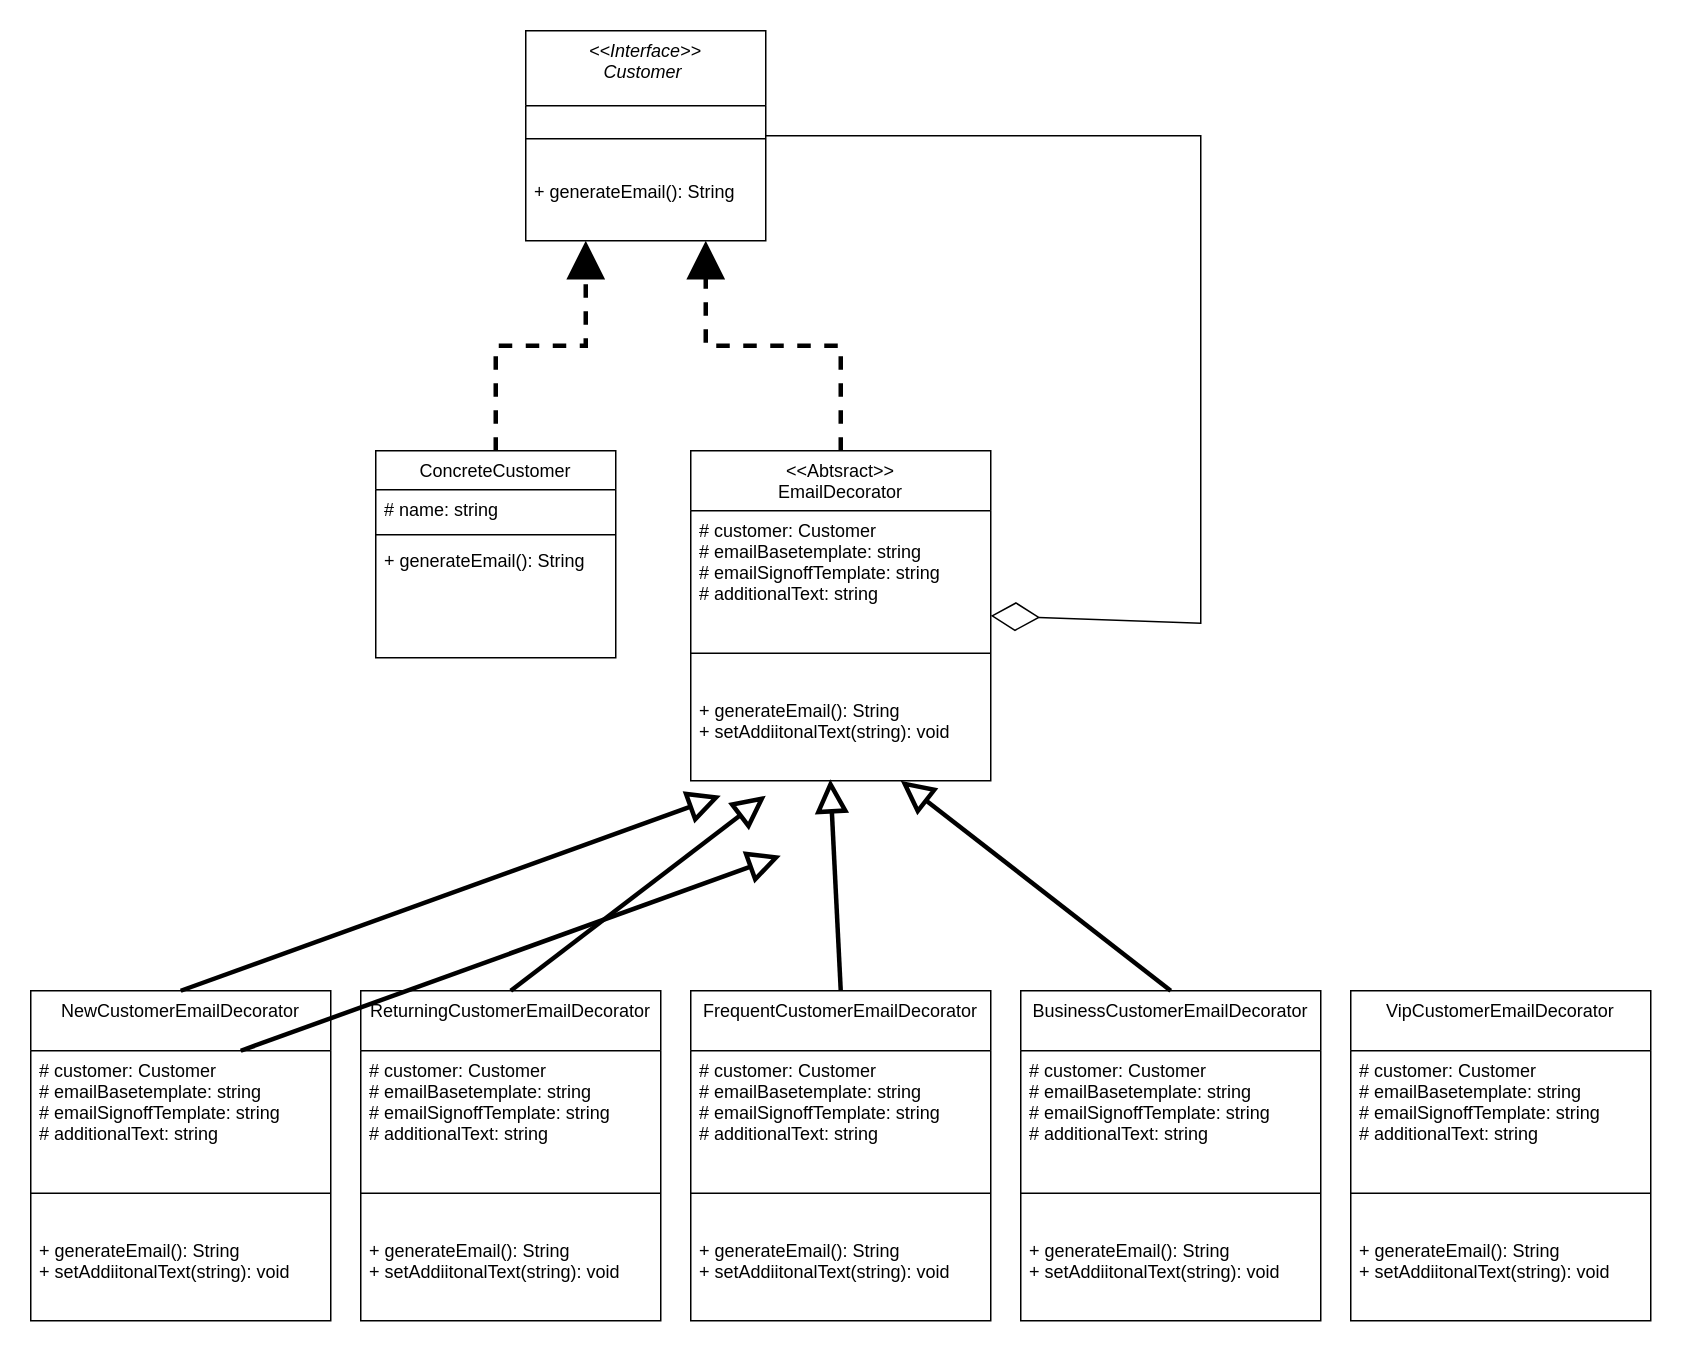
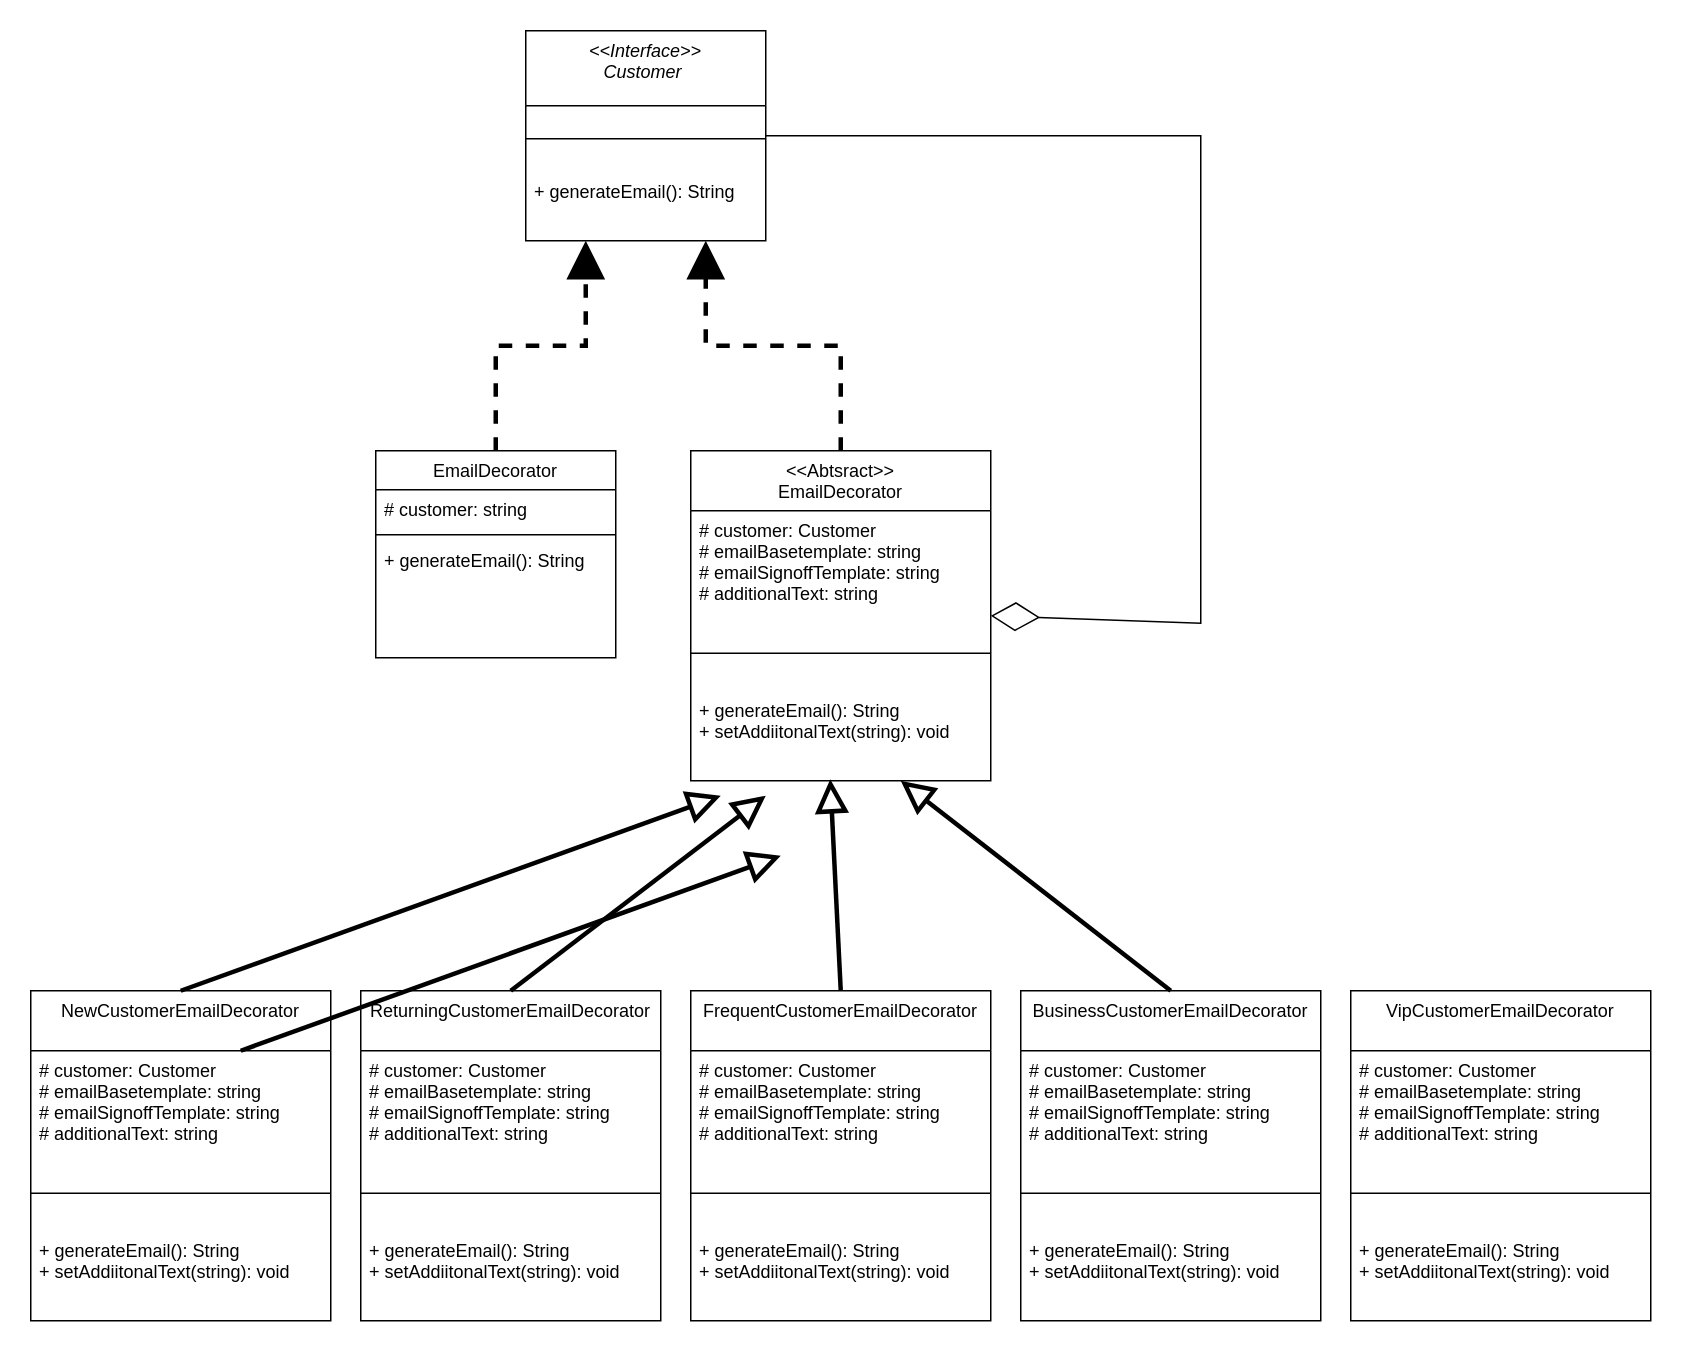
(495, 471) -> (495, 471)
(445, 510) -> (465, 510)
